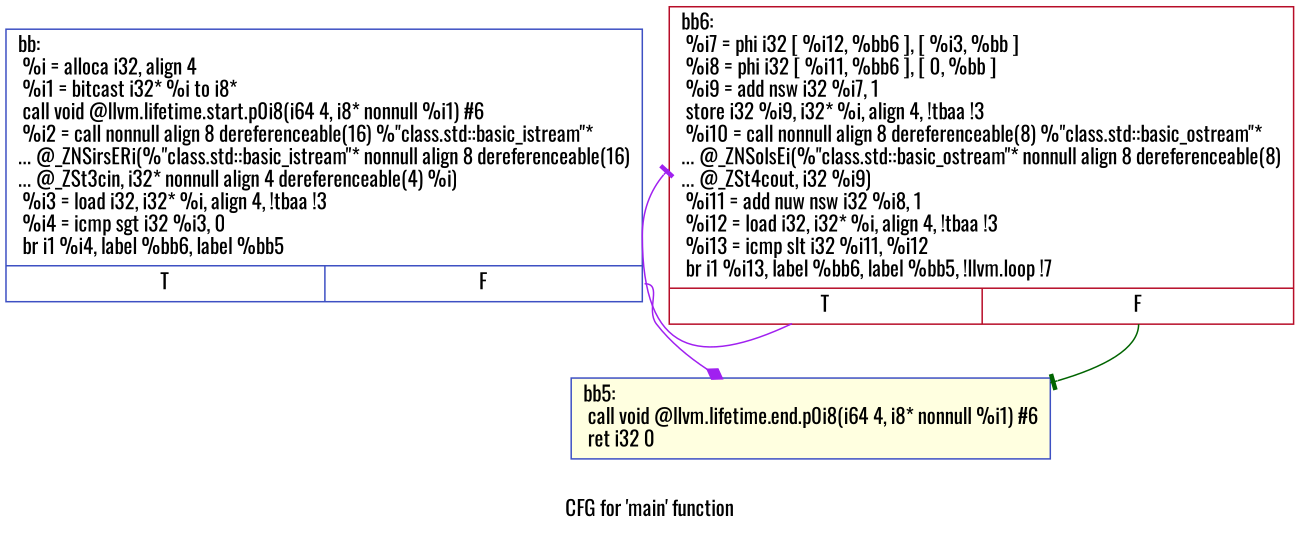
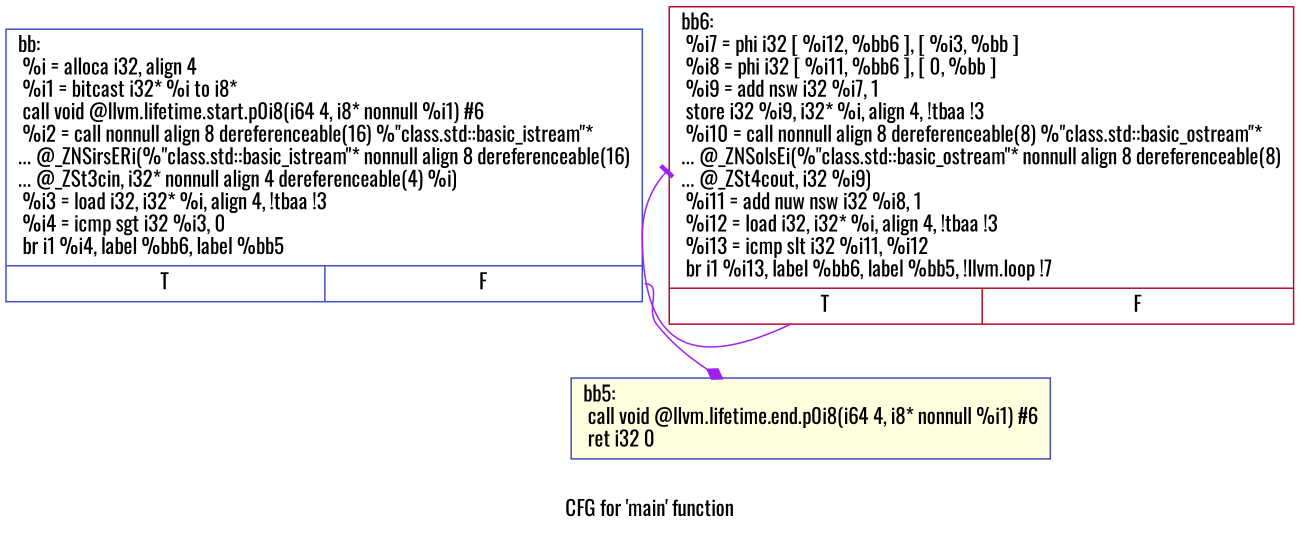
(1106, 362) -> none
